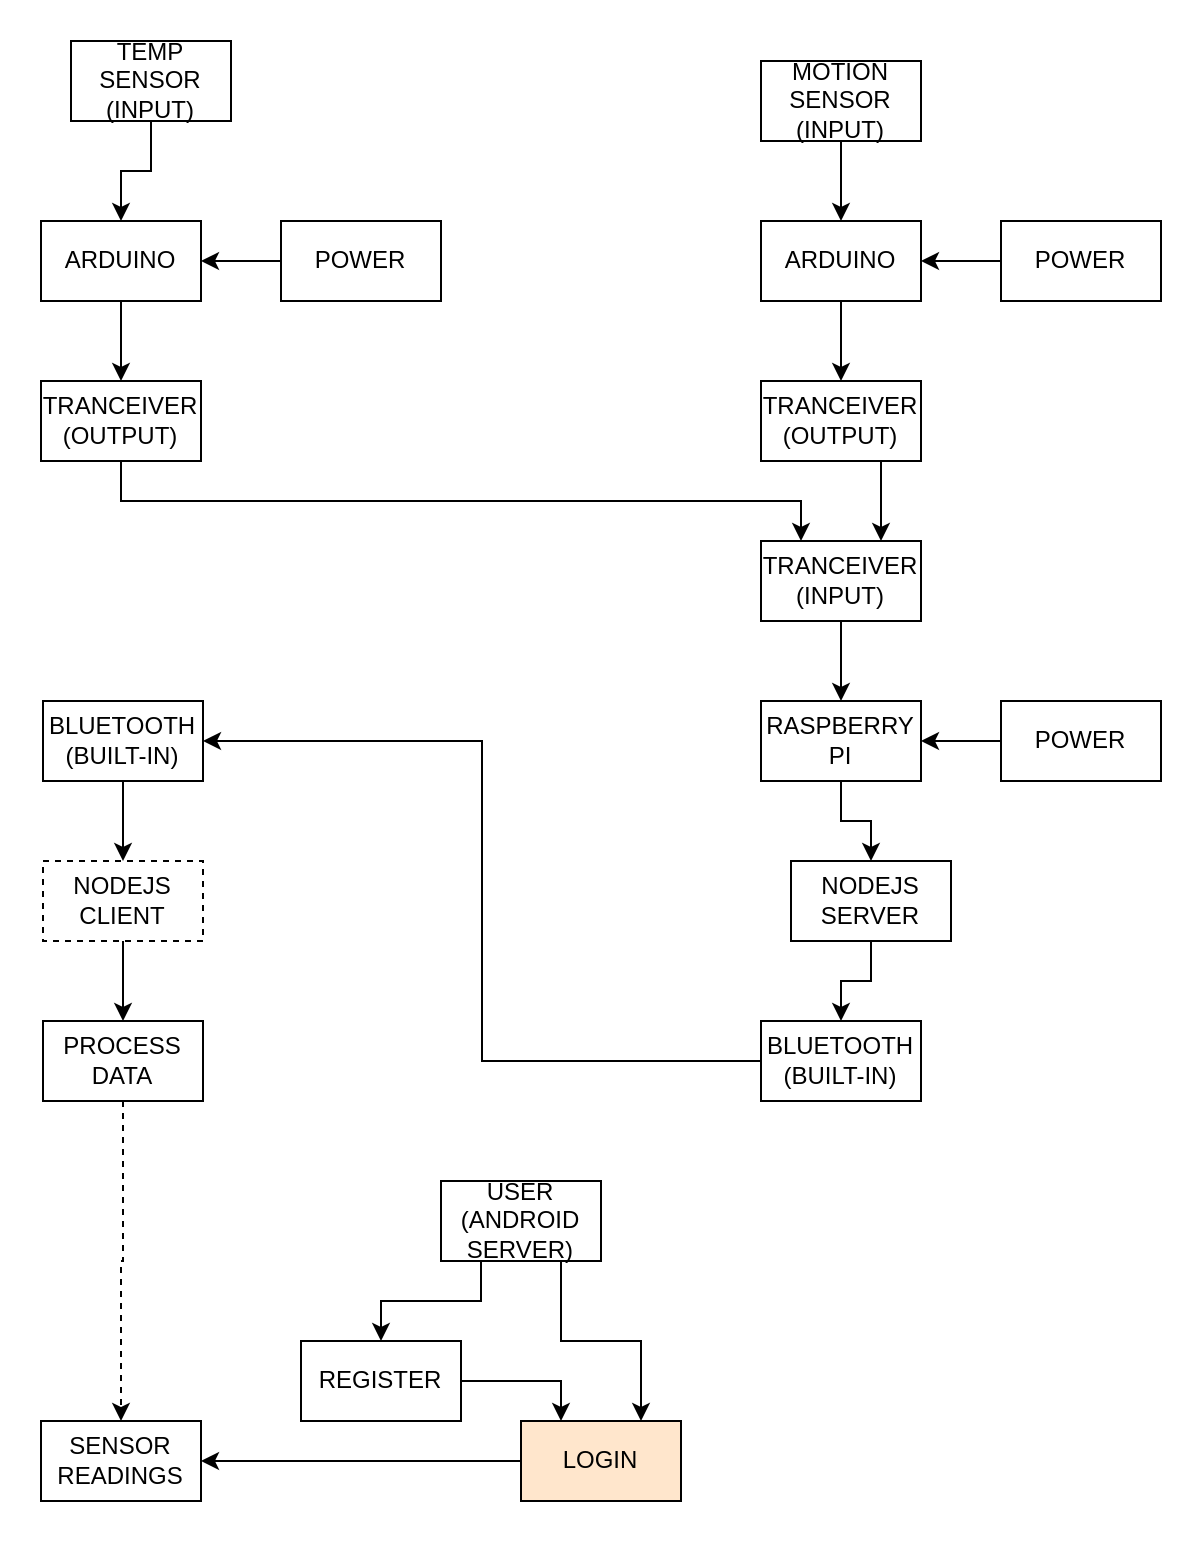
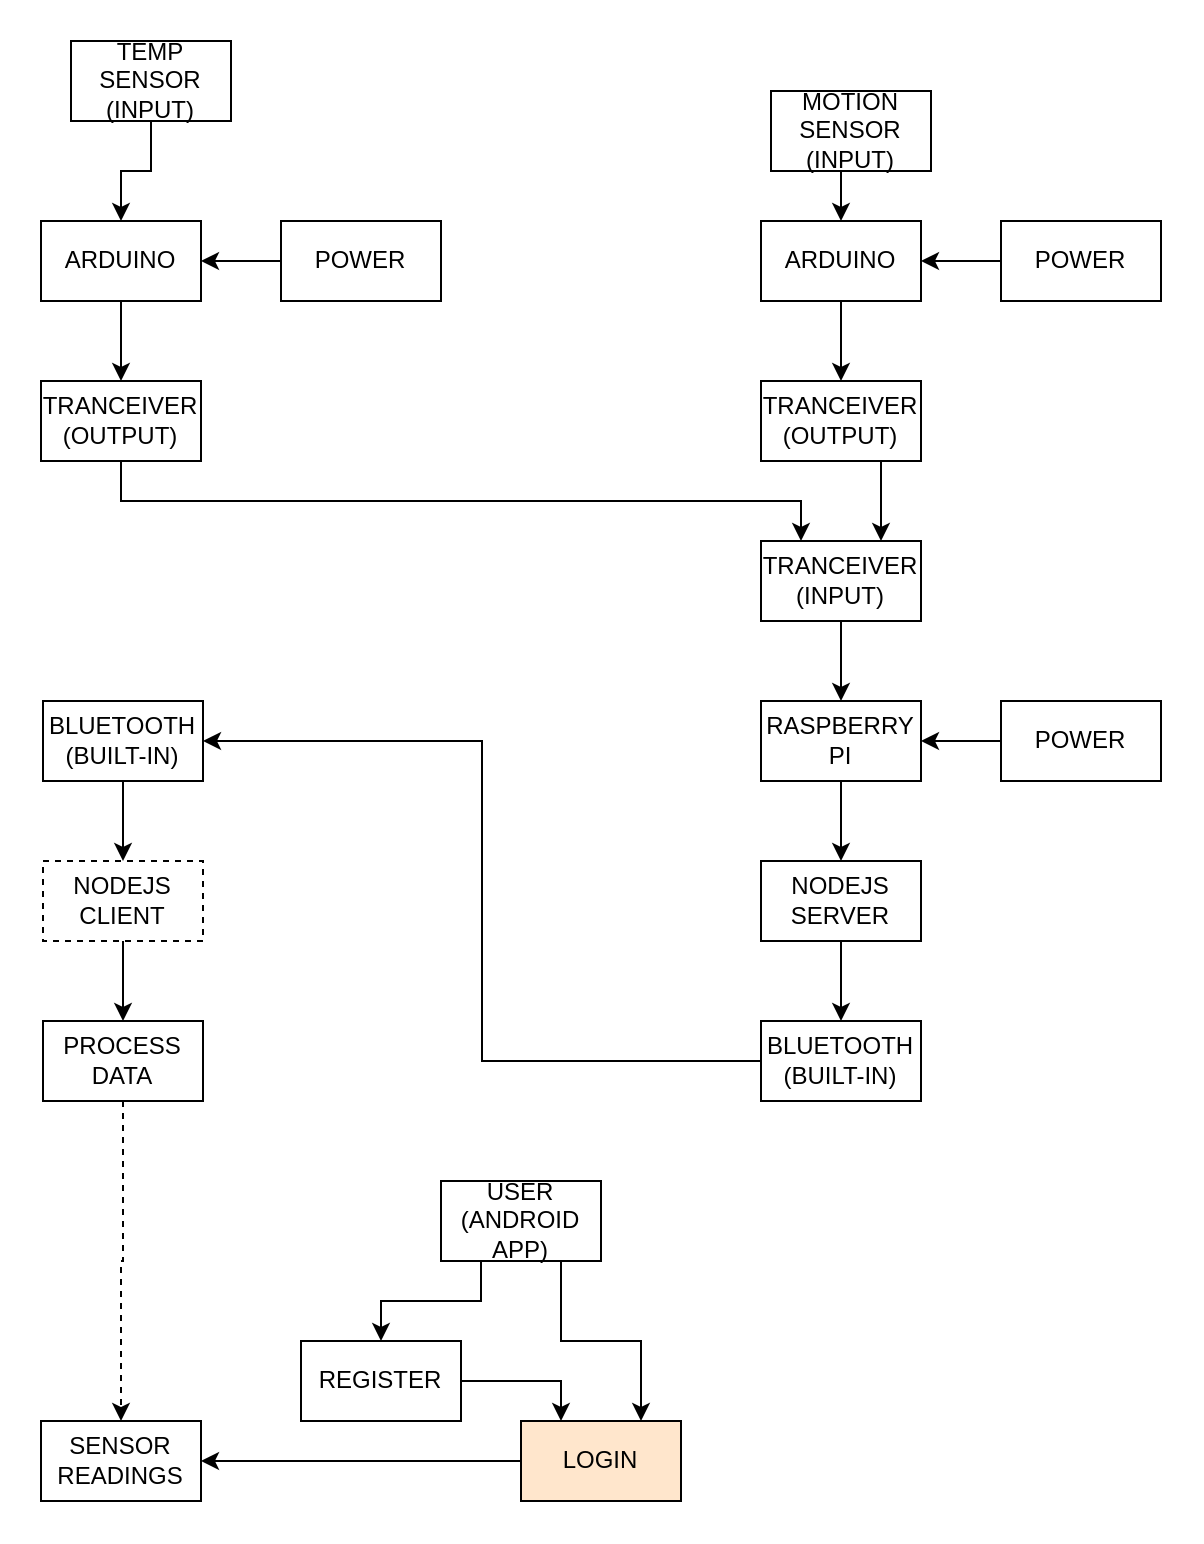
(841, 101) -> (851, 131)
(871, 901) -> (841, 901)
(521, 1221) -> (521, 1221)
